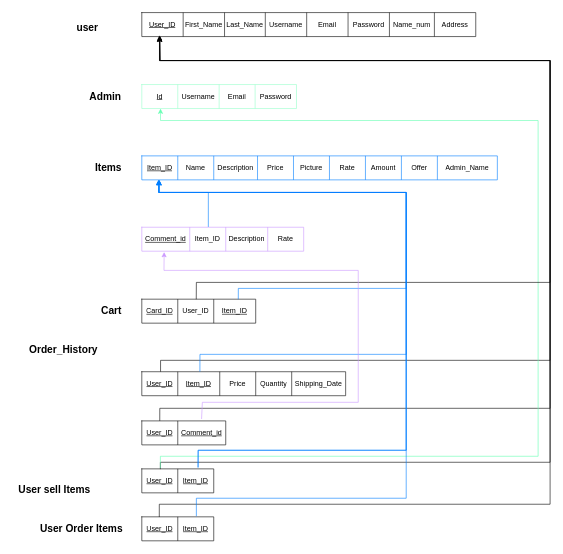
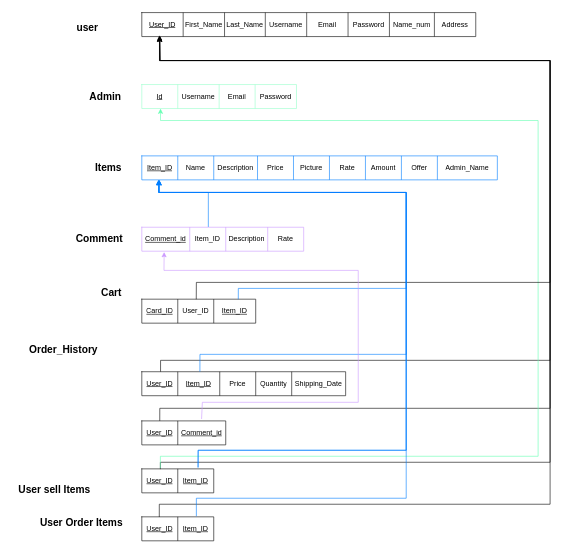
none -> (99, 239)
(111, 311) -> (111, 293)
(81, 529) -> (81, 523)
